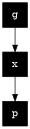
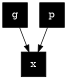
(15, 86) -> (44, 37)
